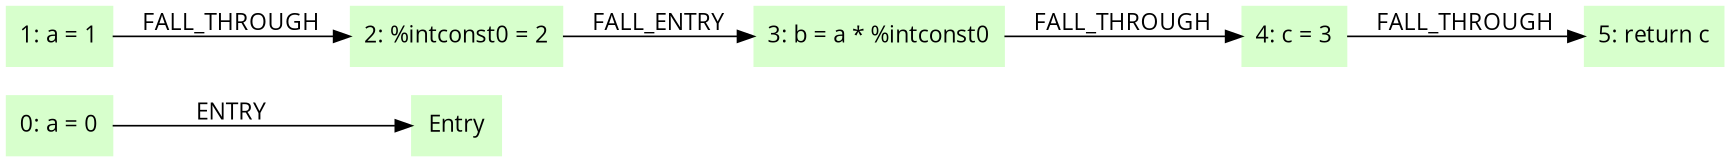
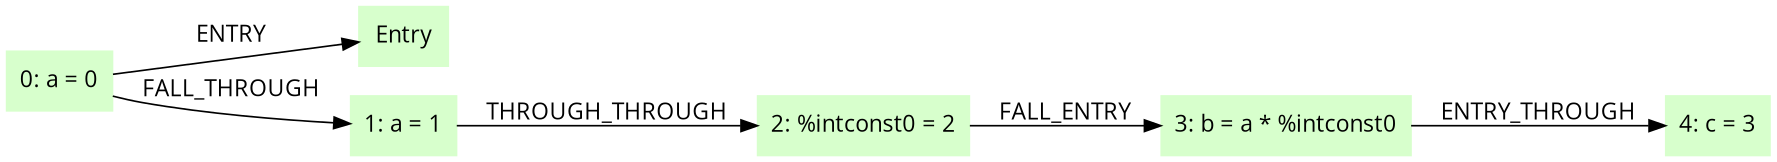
(232, 24) -> (607, 113)
(1123, 24) -> (1538, 113)
(1654, 36) -> none
none -> (223, 114)
